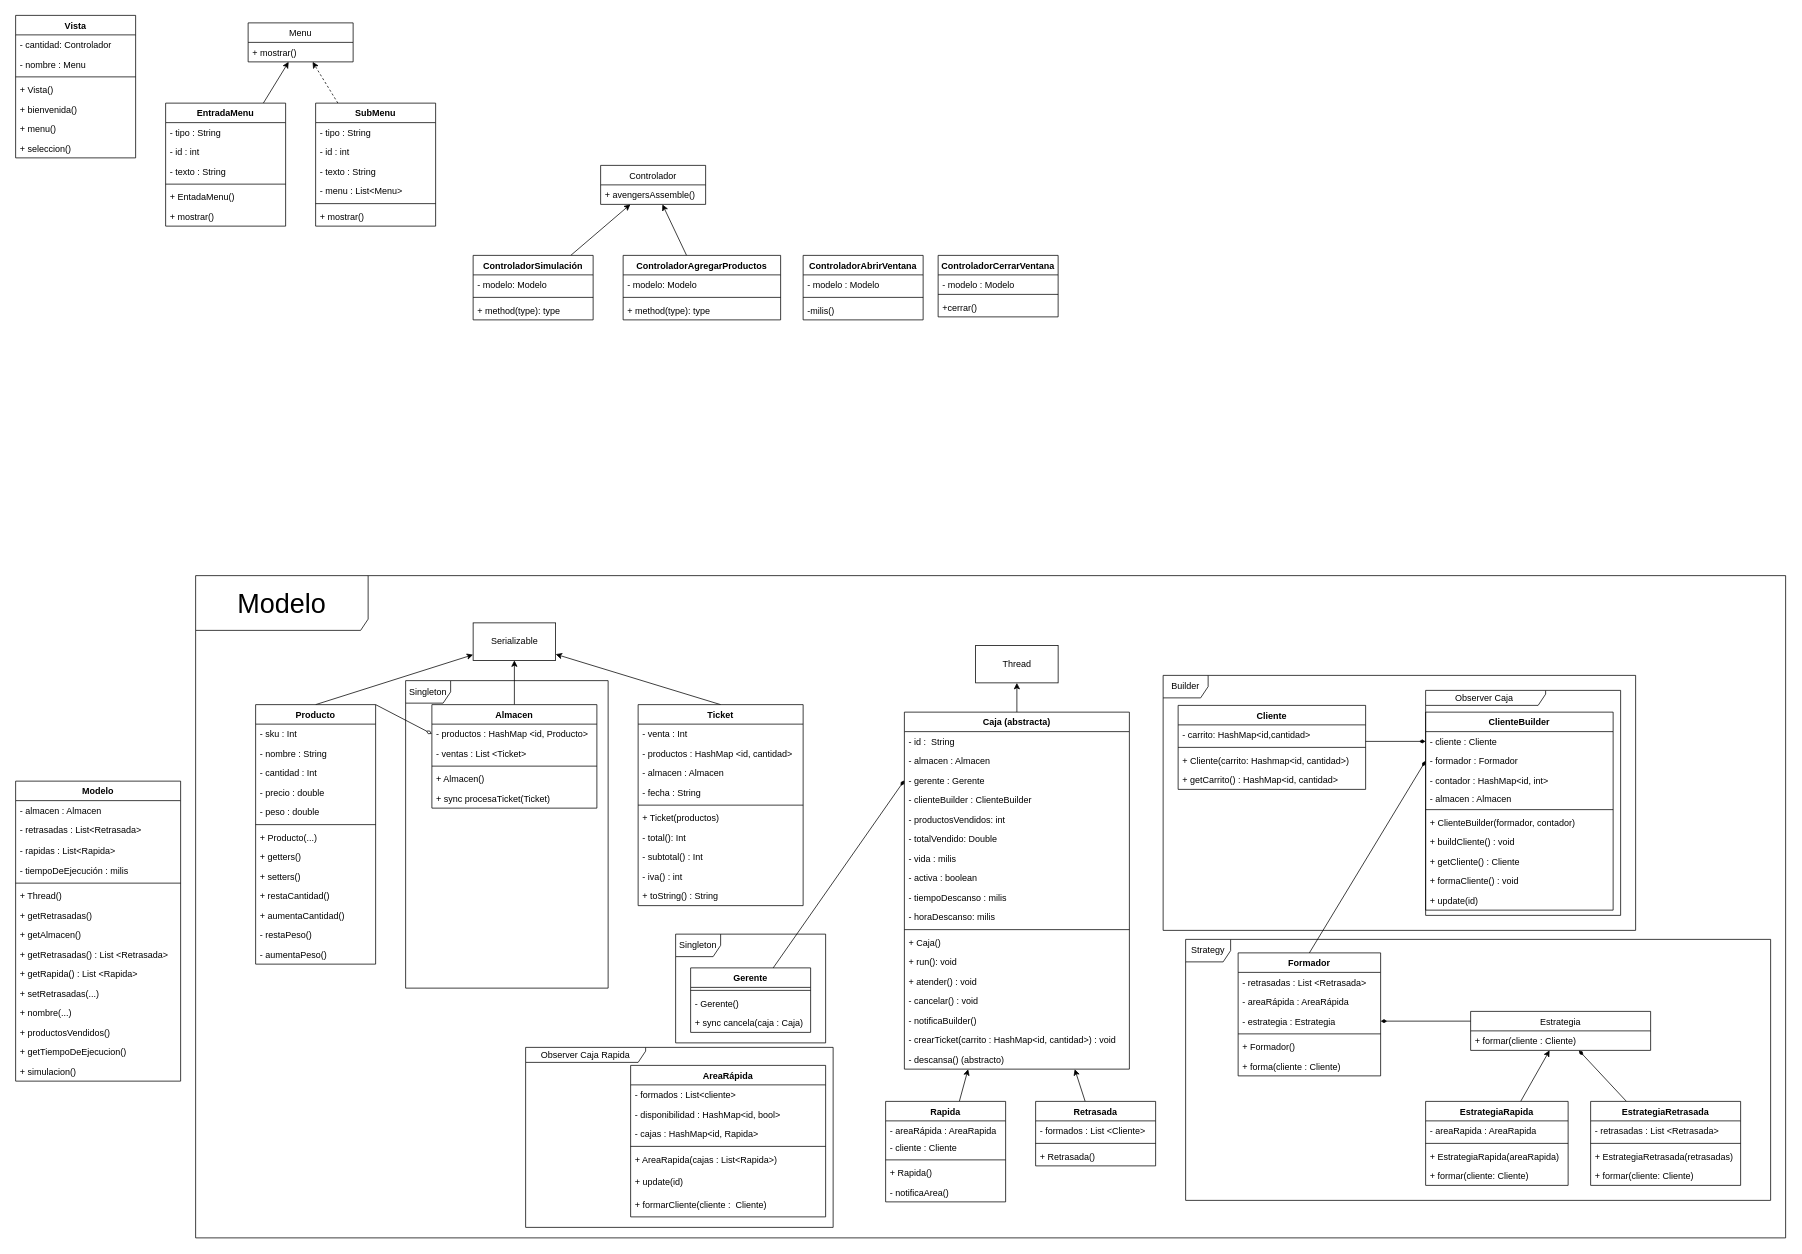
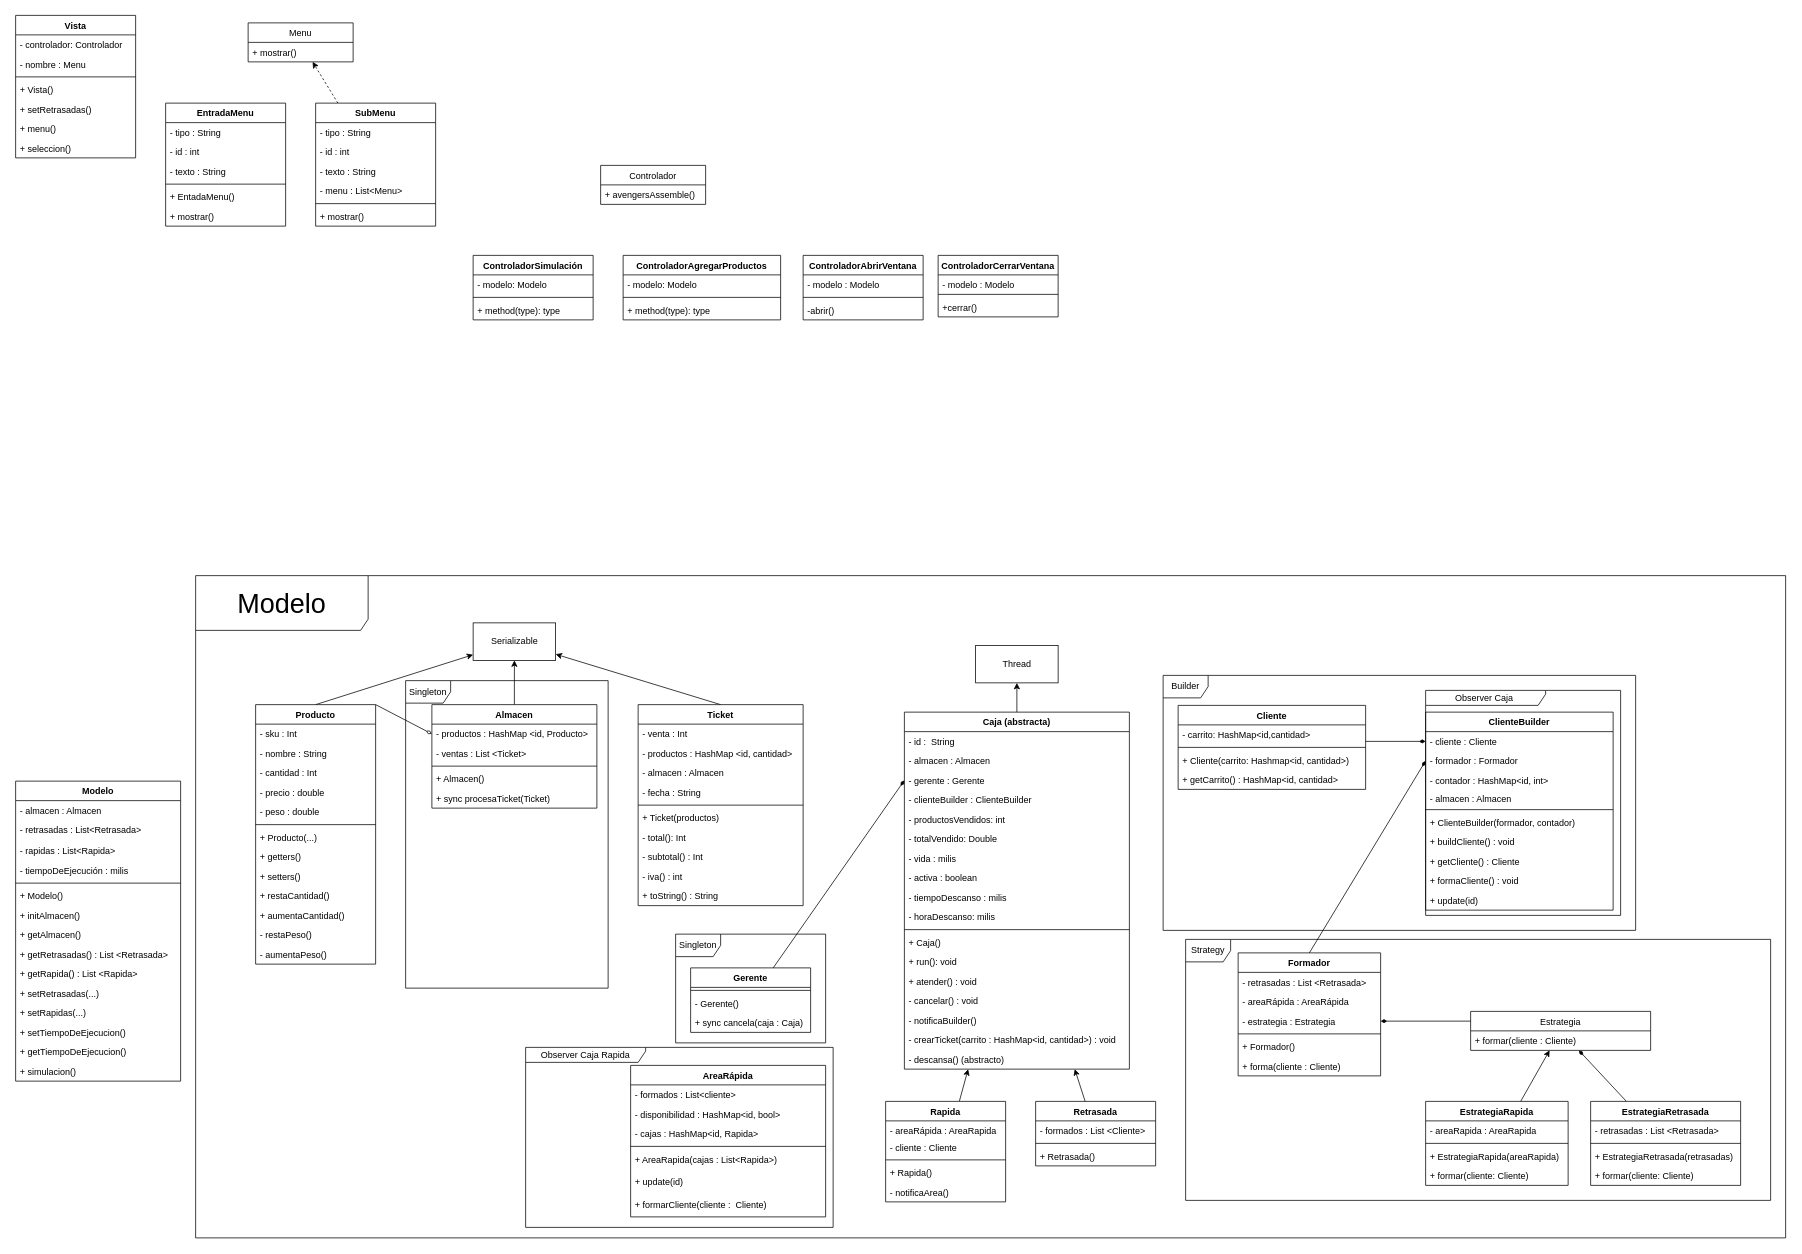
(72, 45) -> (79, 45)
(274, 85) -> none
(51, 110) -> (61, 110)
(598, 232) -> none
(675, 232) -> none
(824, 311) -> (826, 311)
(44, 896) -> (42, 896)
(61, 916) -> (53, 916)
(48, 1013) -> (56, 1013)
(70, 1033) -> (76, 1033)
